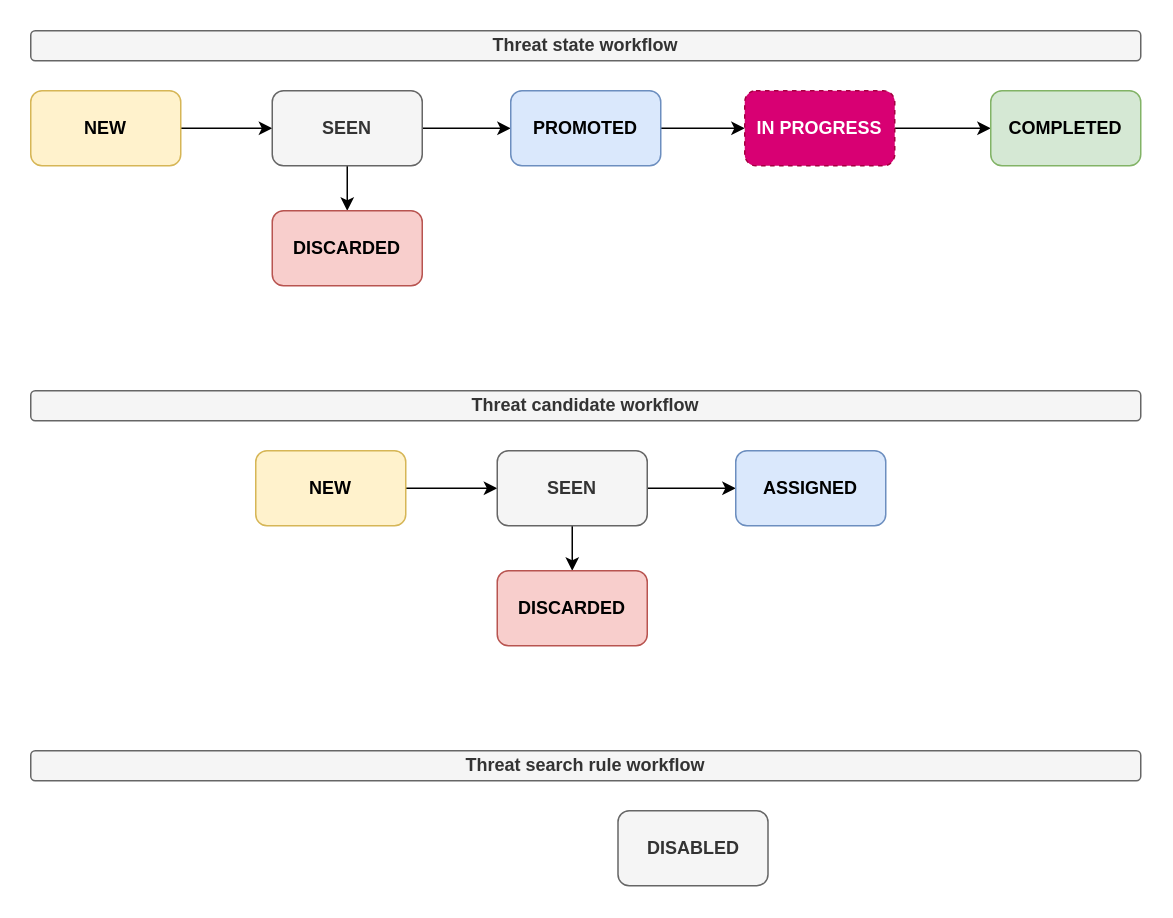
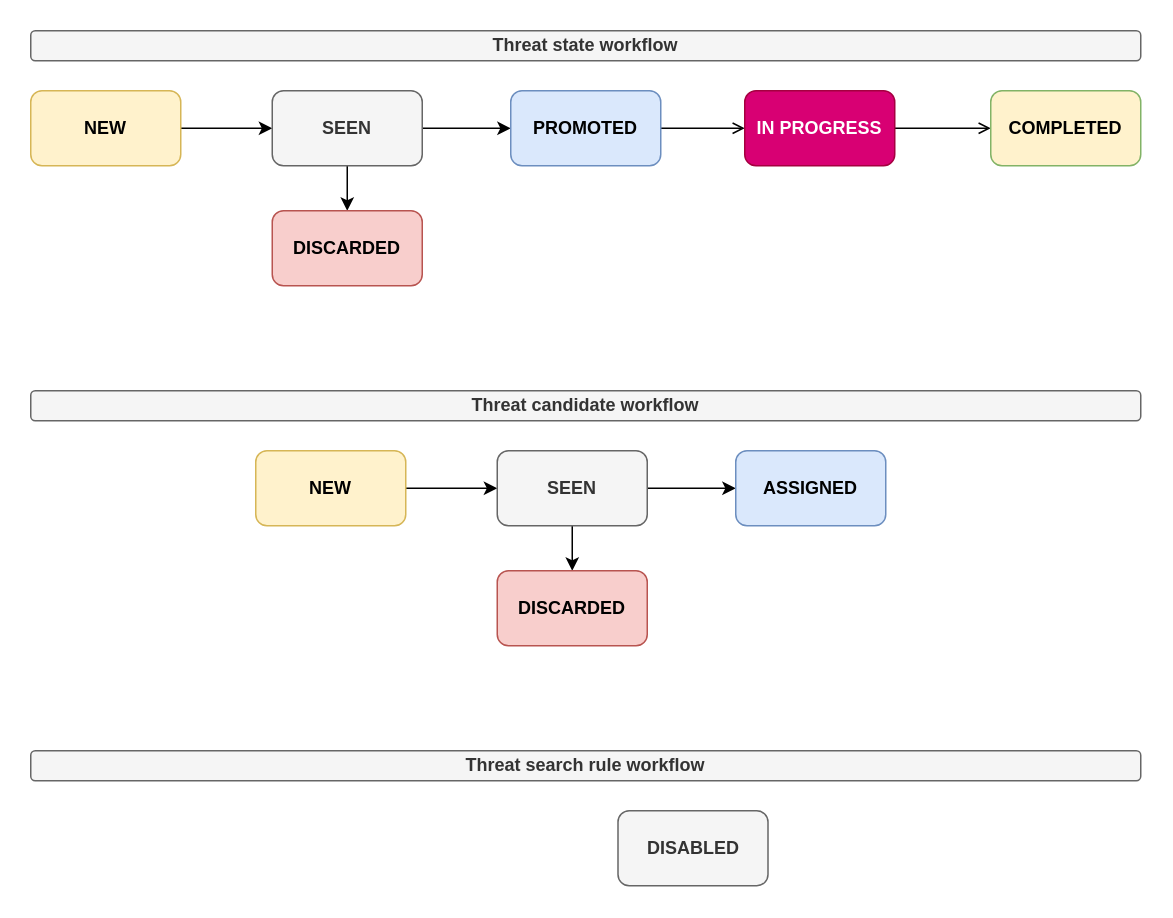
(733, 128) -> (735, 128)
(820, 128) -> (820, 128)
(979, 128) -> (981, 128)
(1066, 128) -> (1066, 128)
